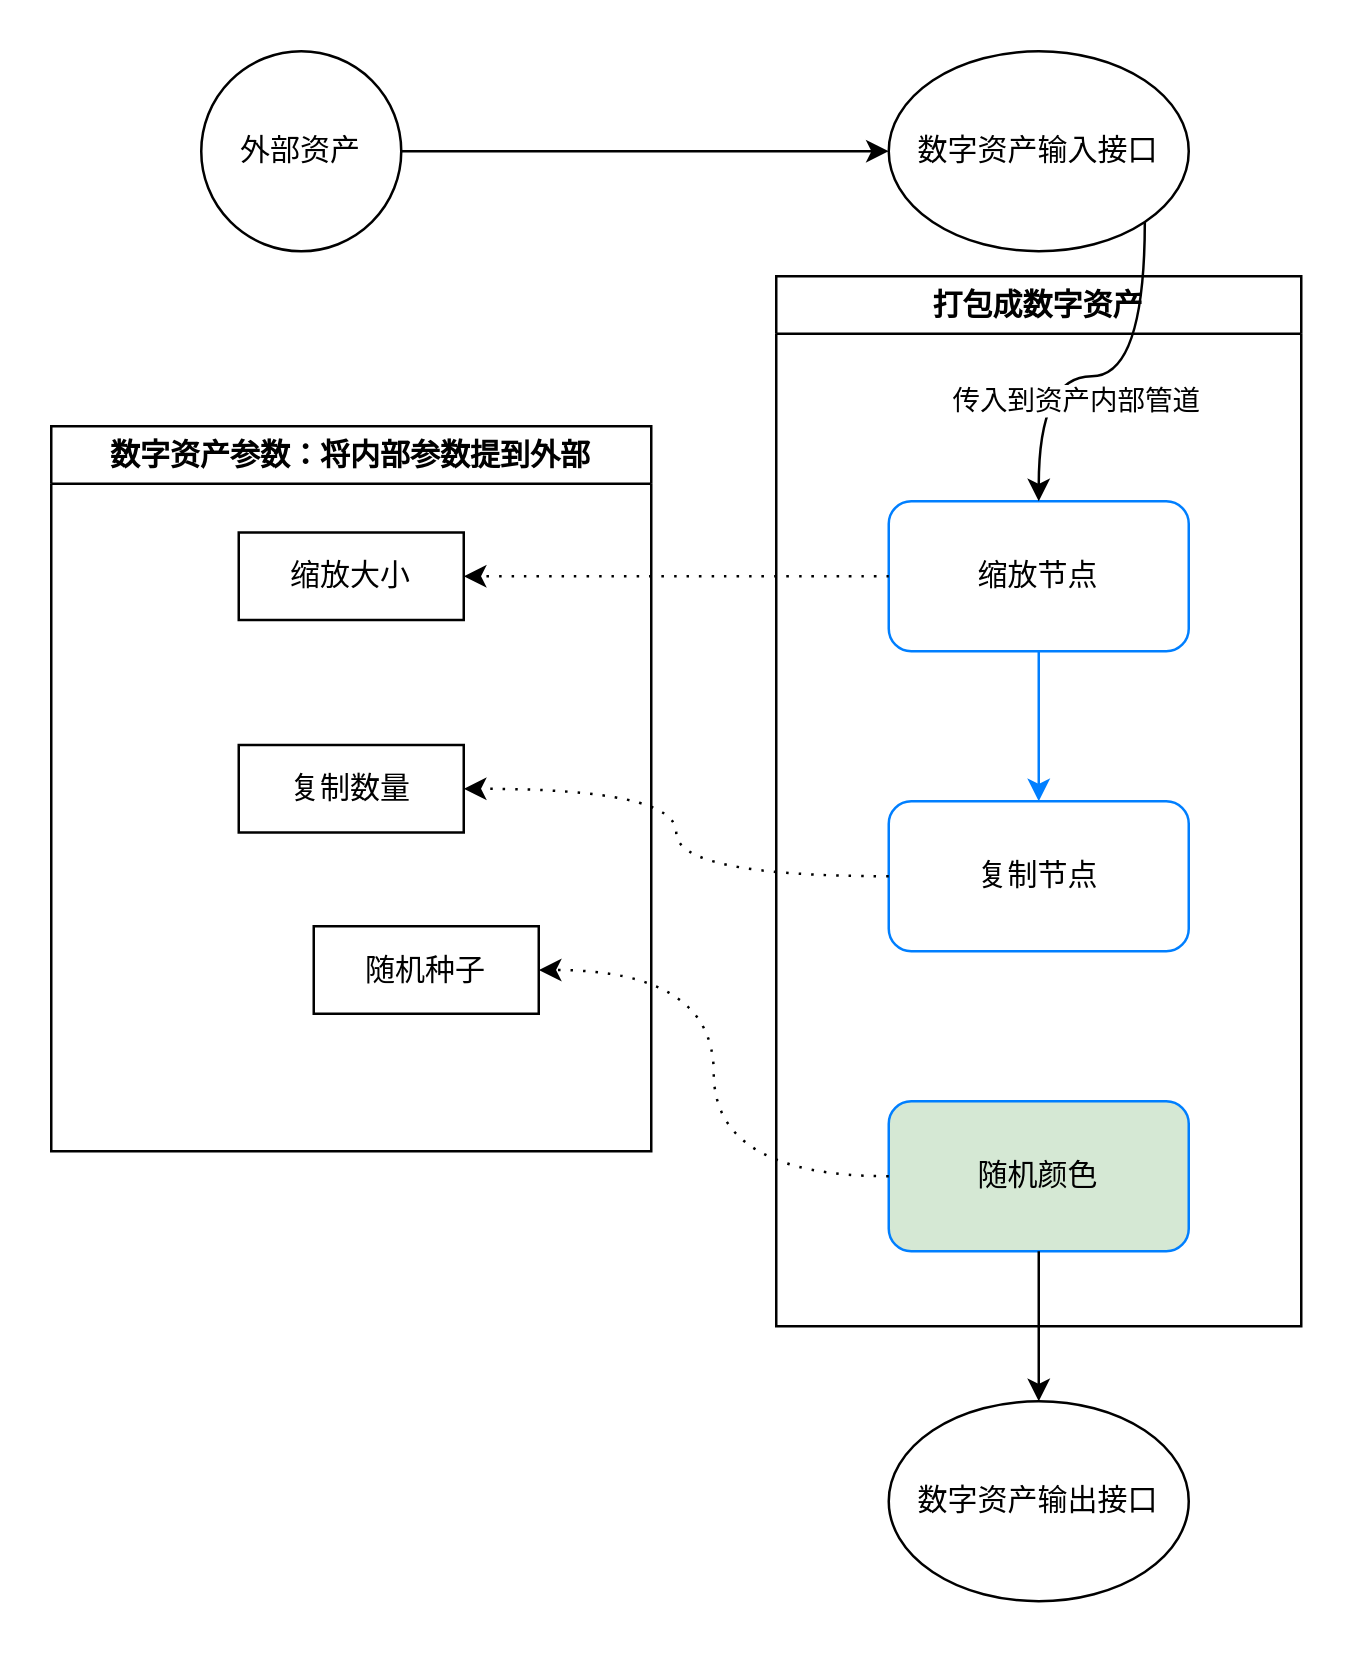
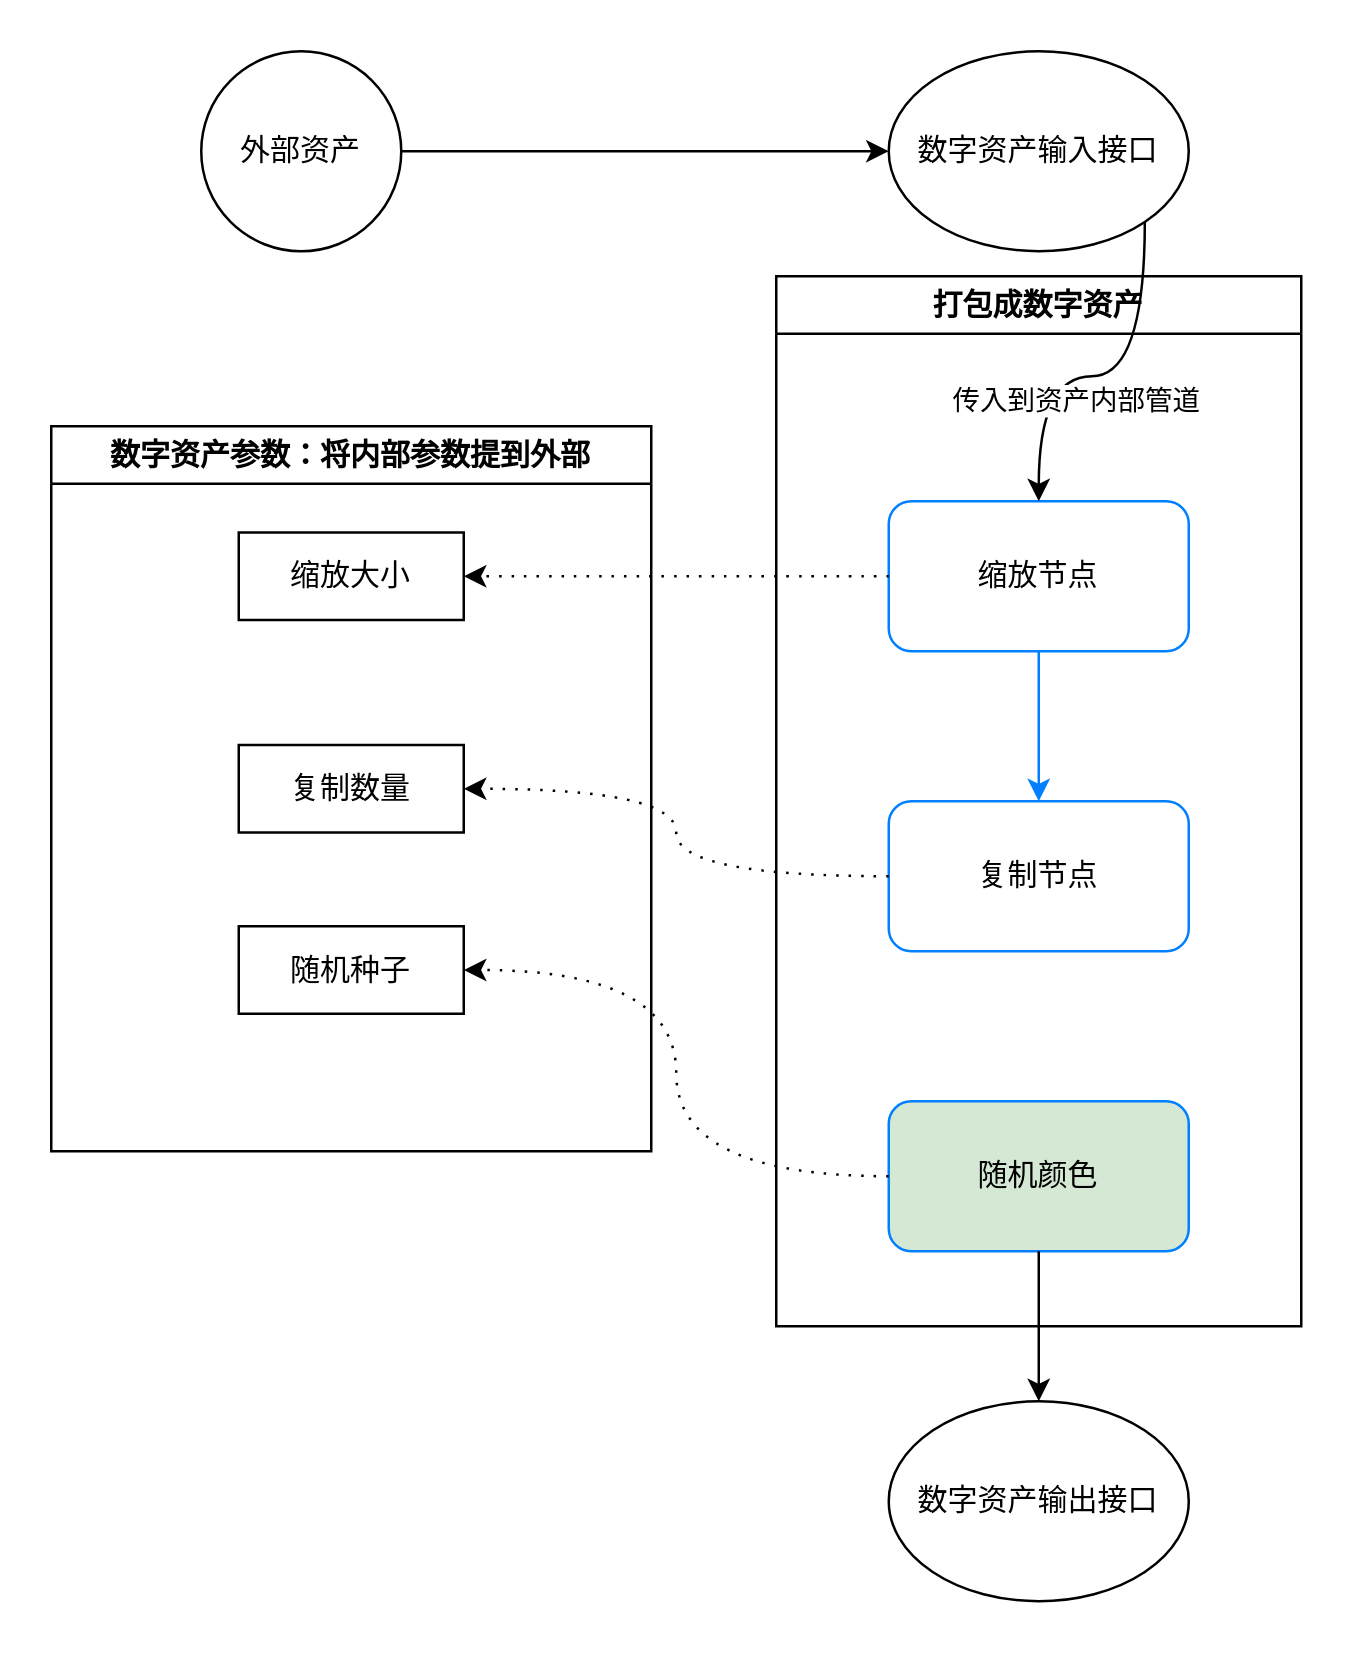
(426, 970) -> (351, 970)
